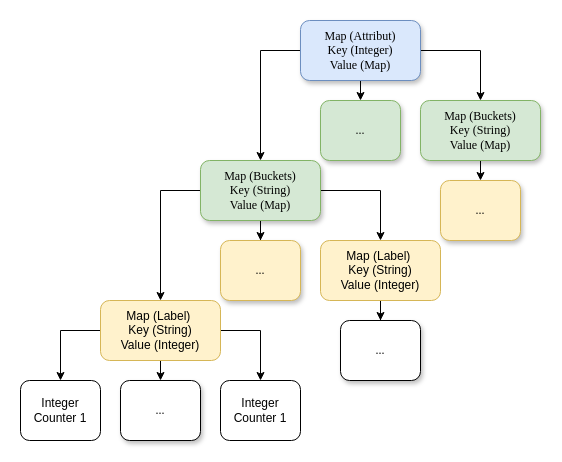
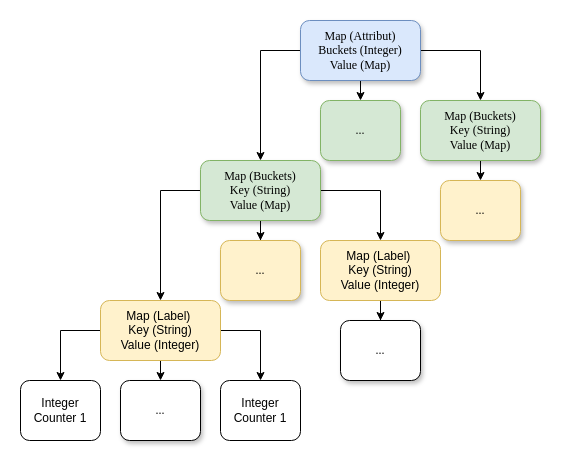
(361, 51) -> (361, 51)
